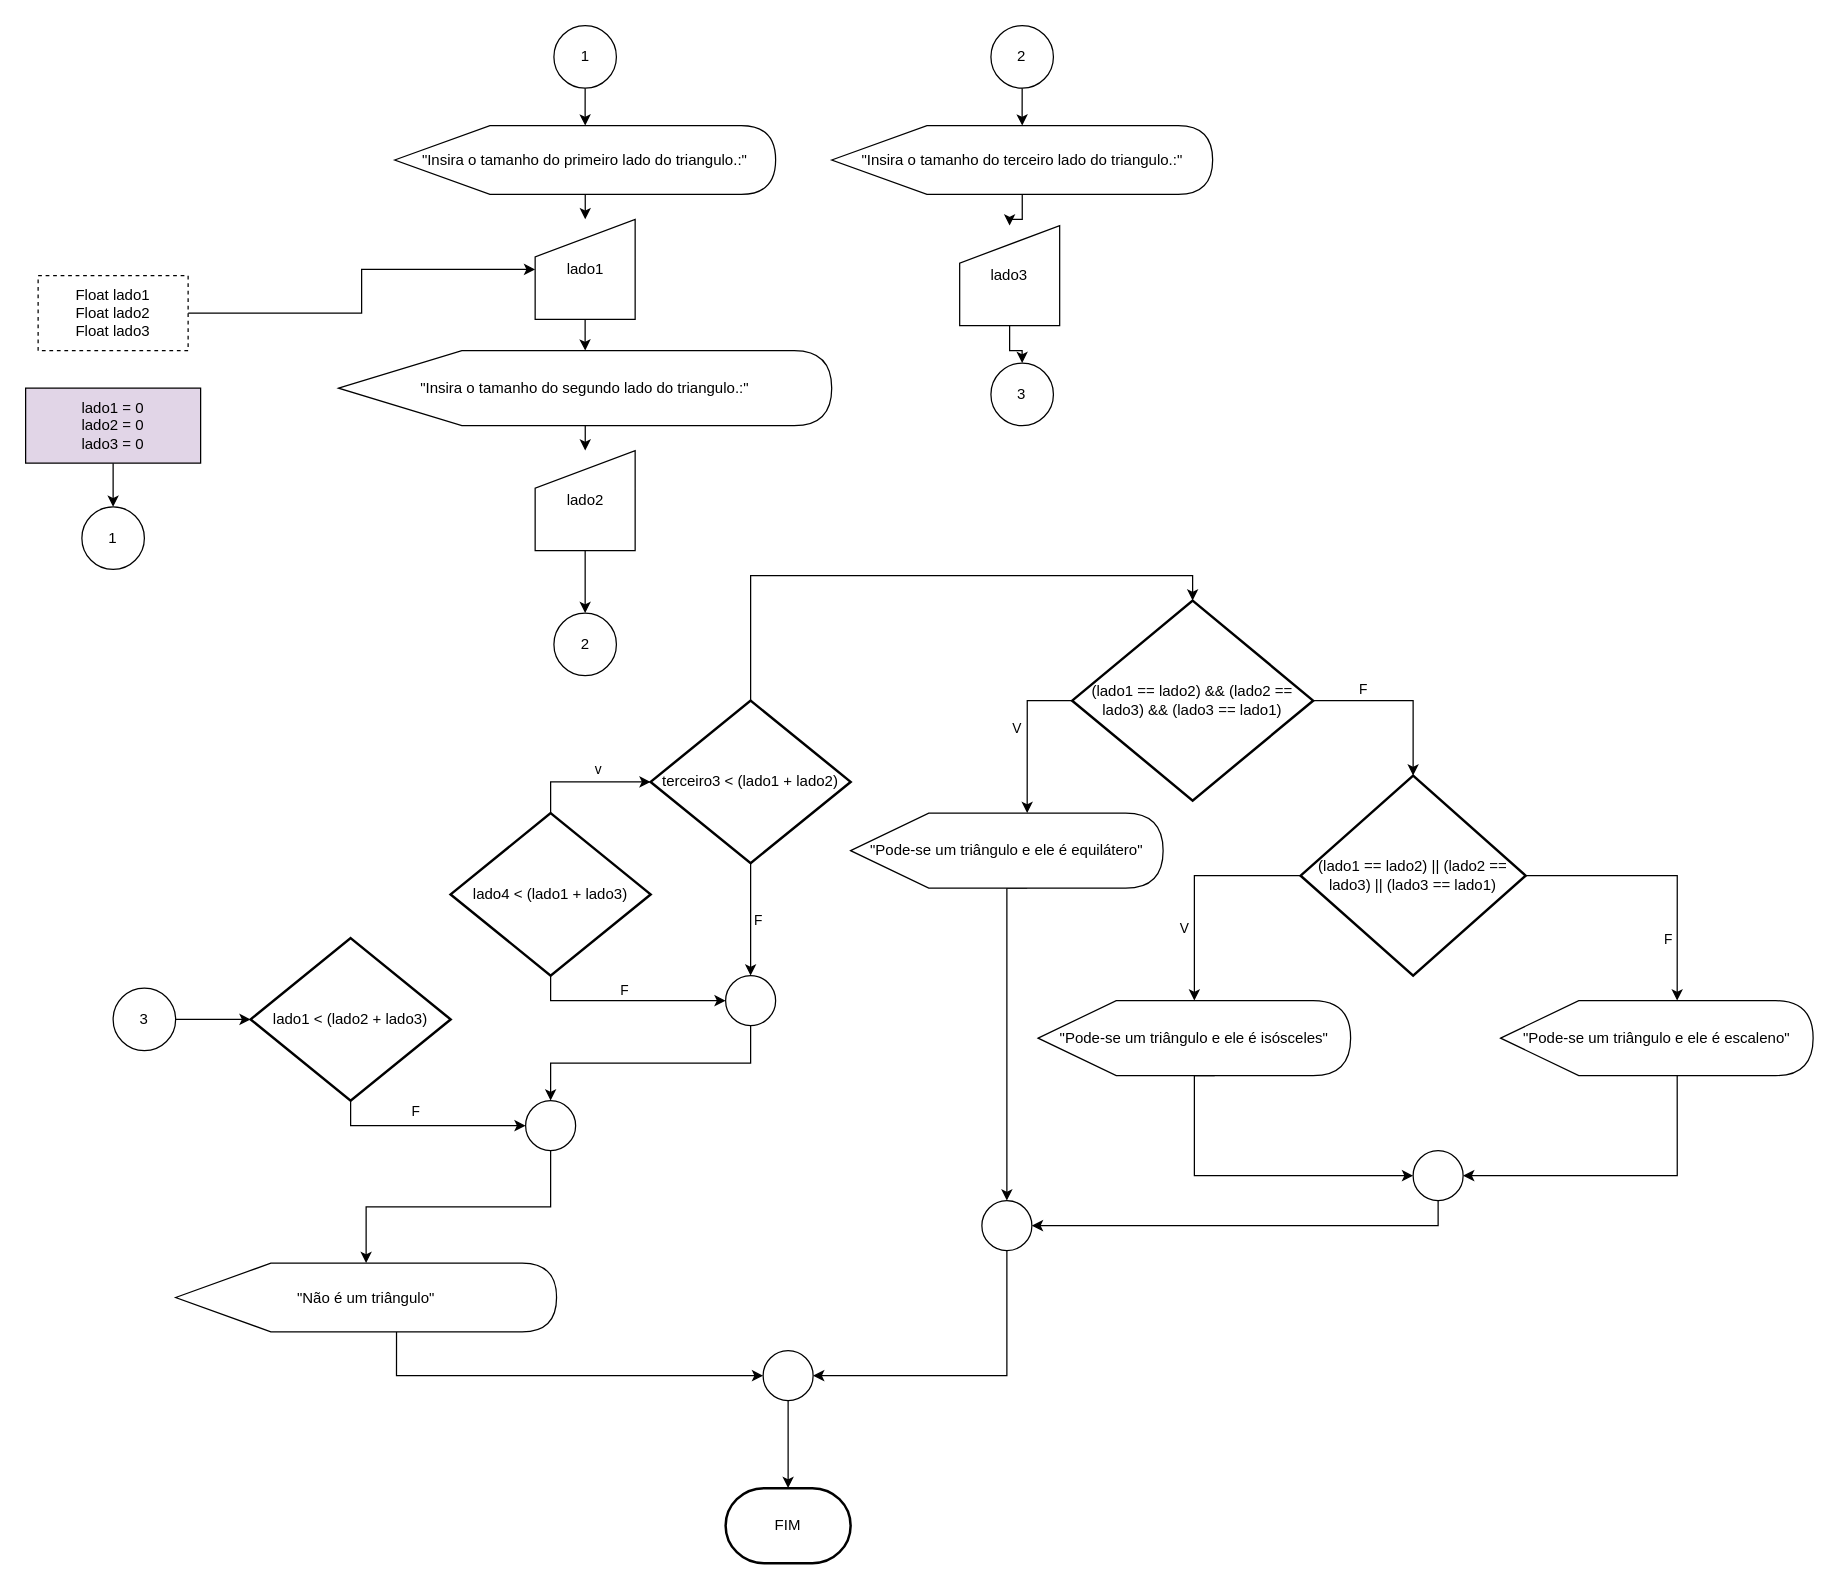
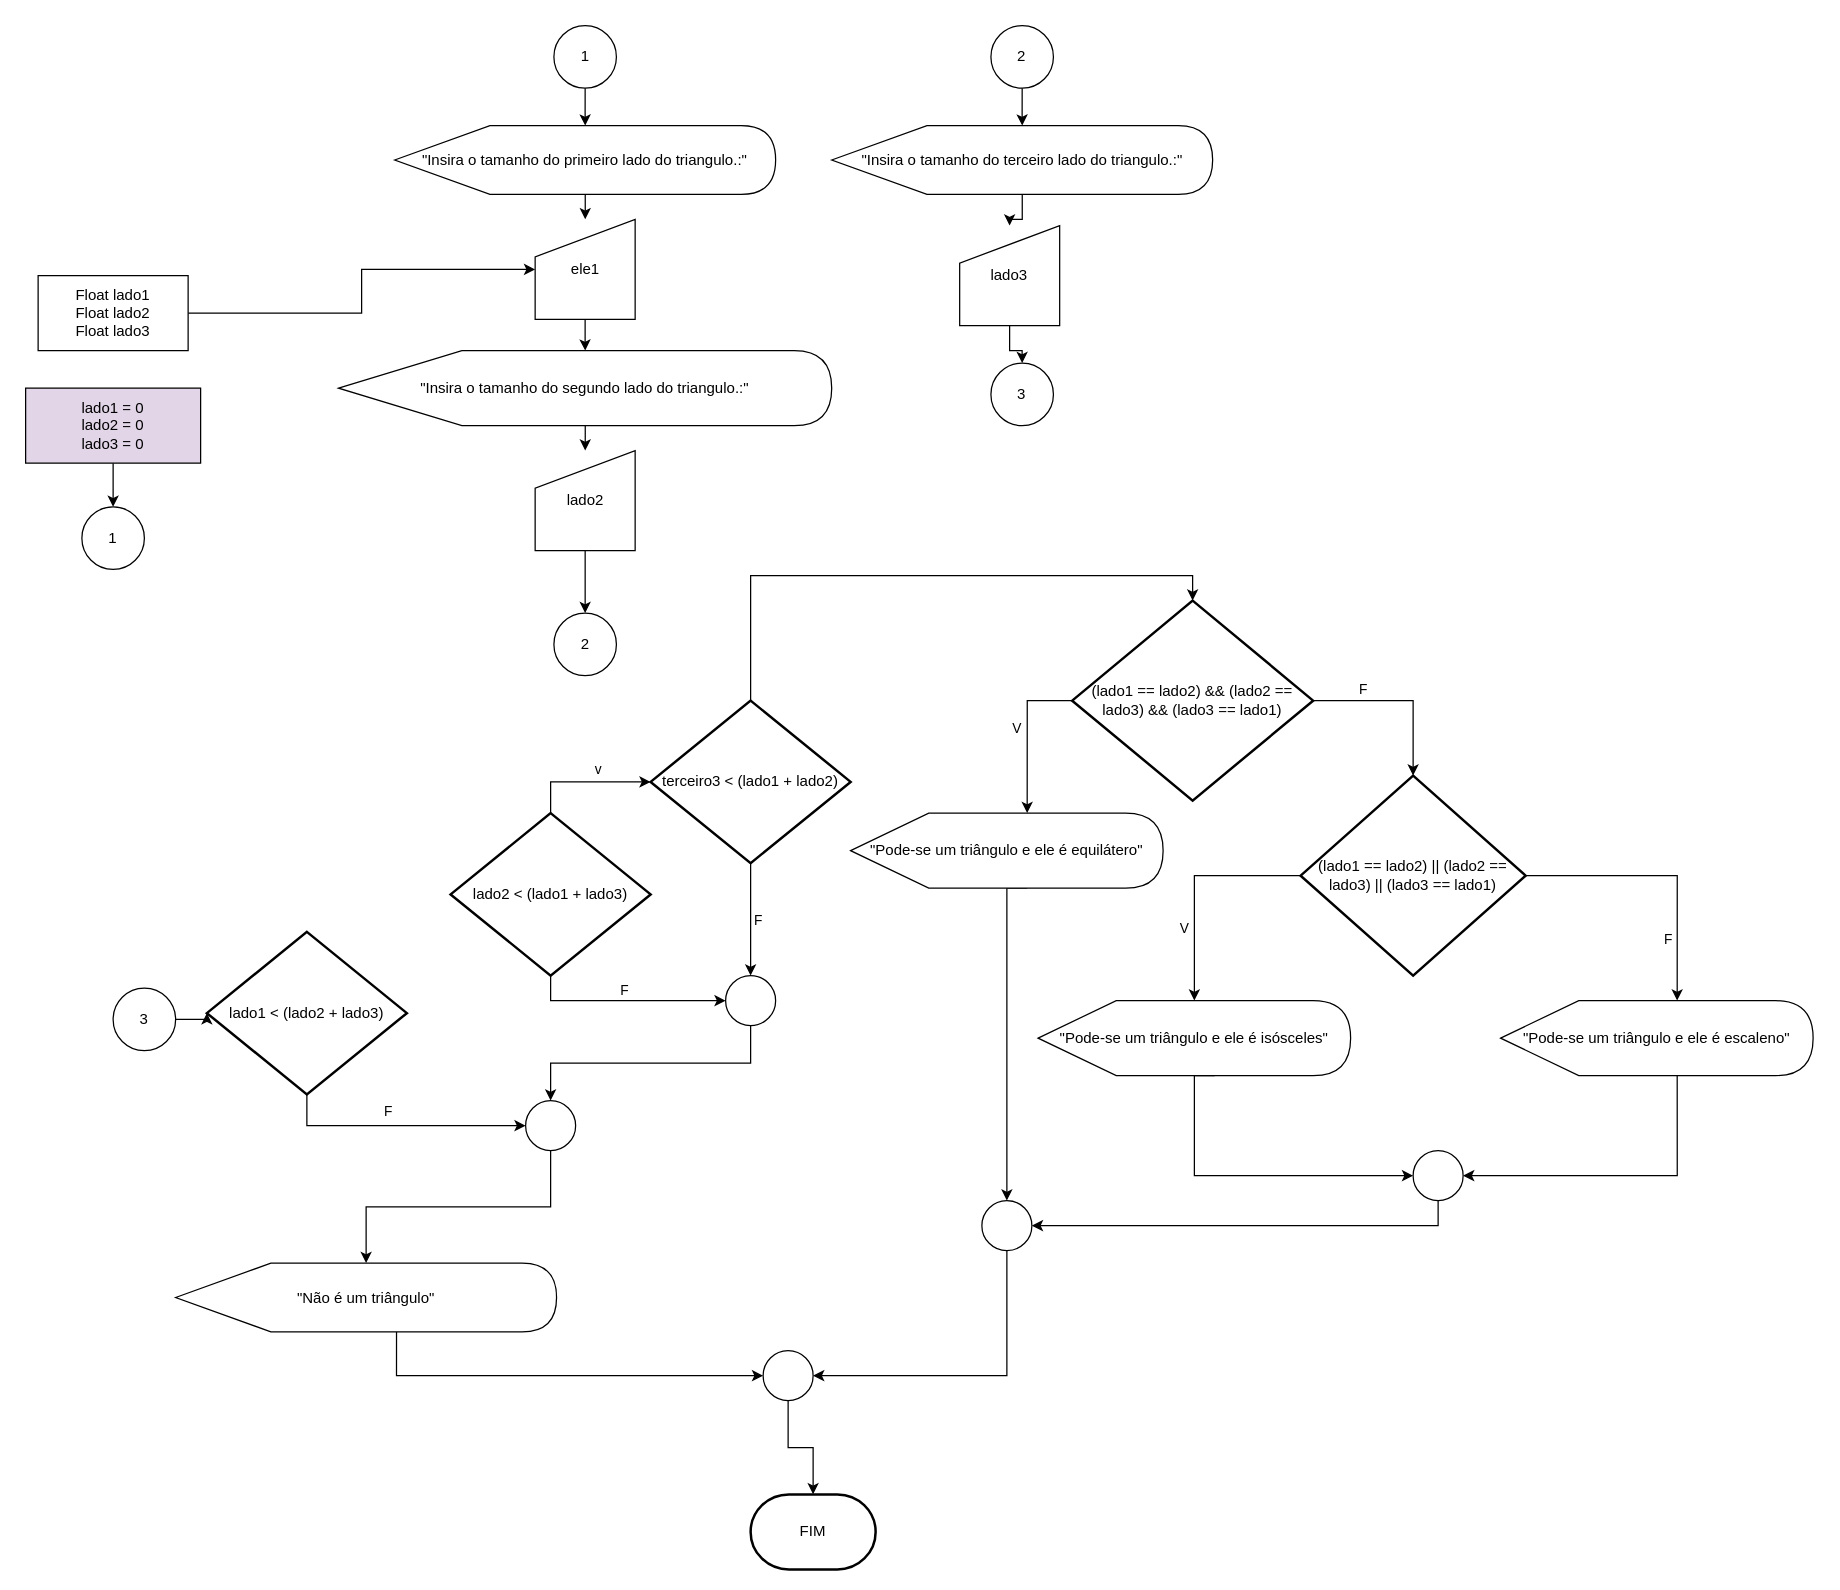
(586, 269) -> (586, 269)
(113, 313) -> (113, 313)
(551, 894) -> (551, 894)
(351, 1019) -> (307, 1013)
(788, 1526) -> (813, 1532)
